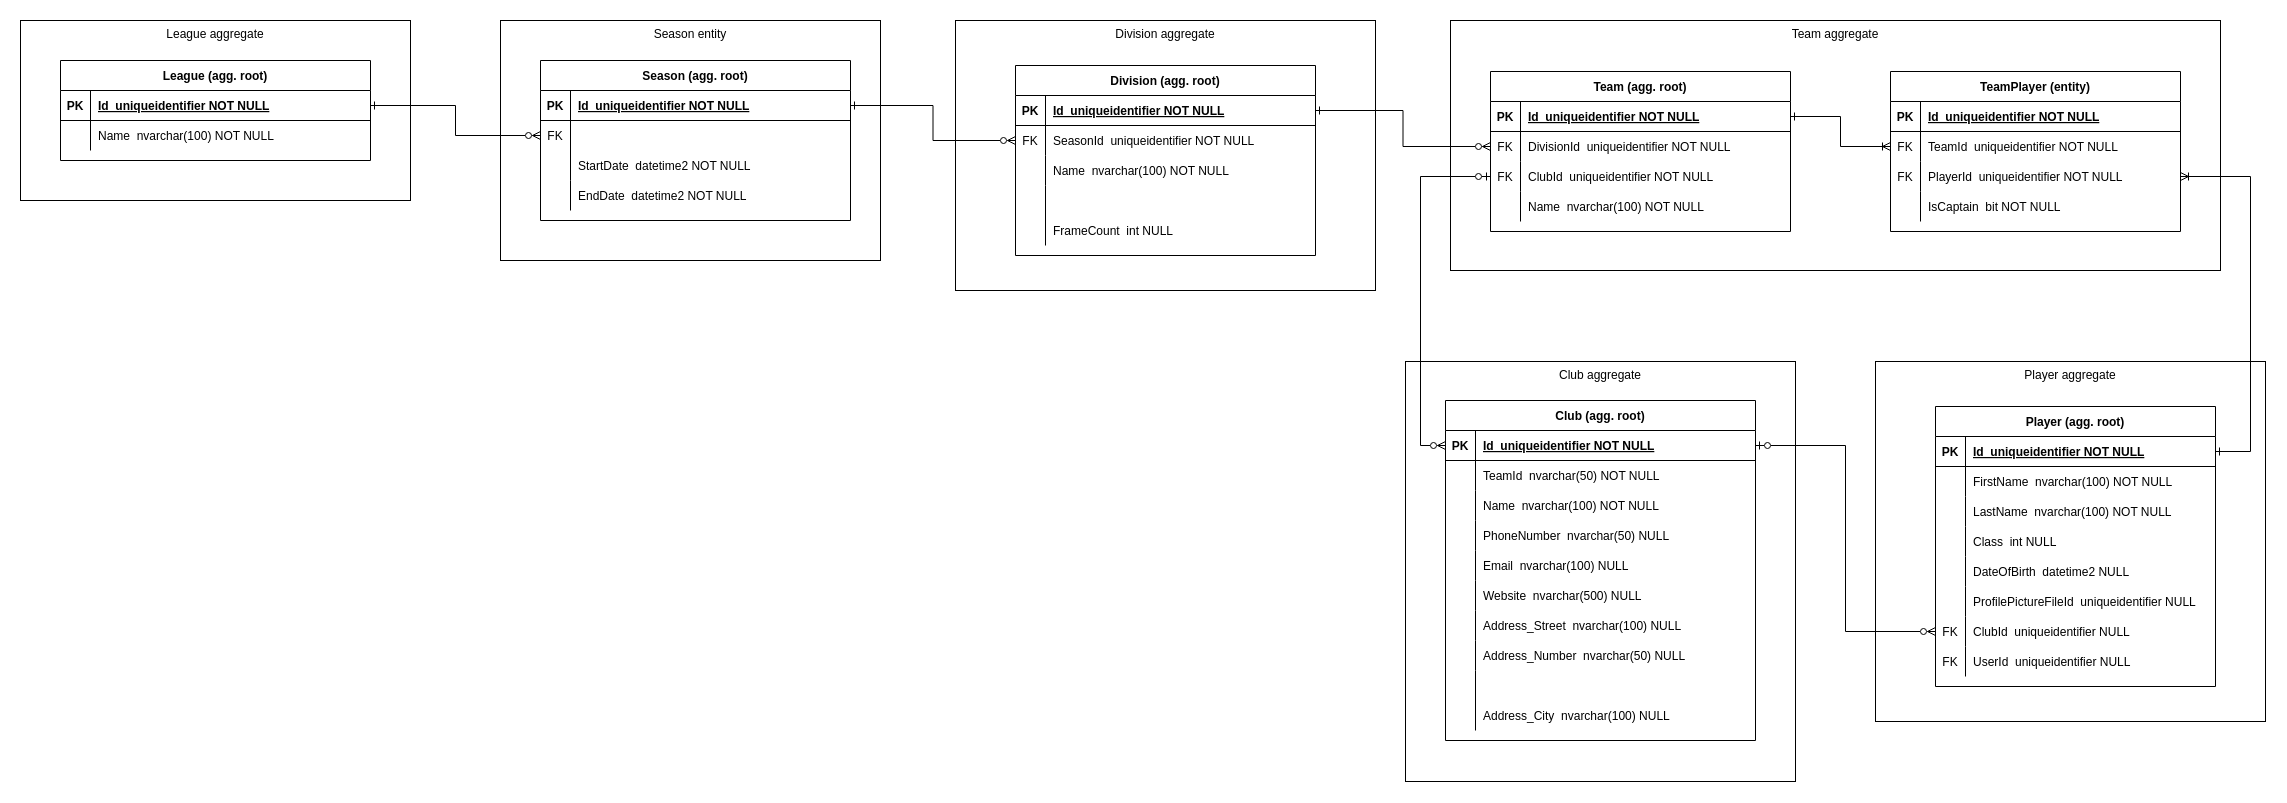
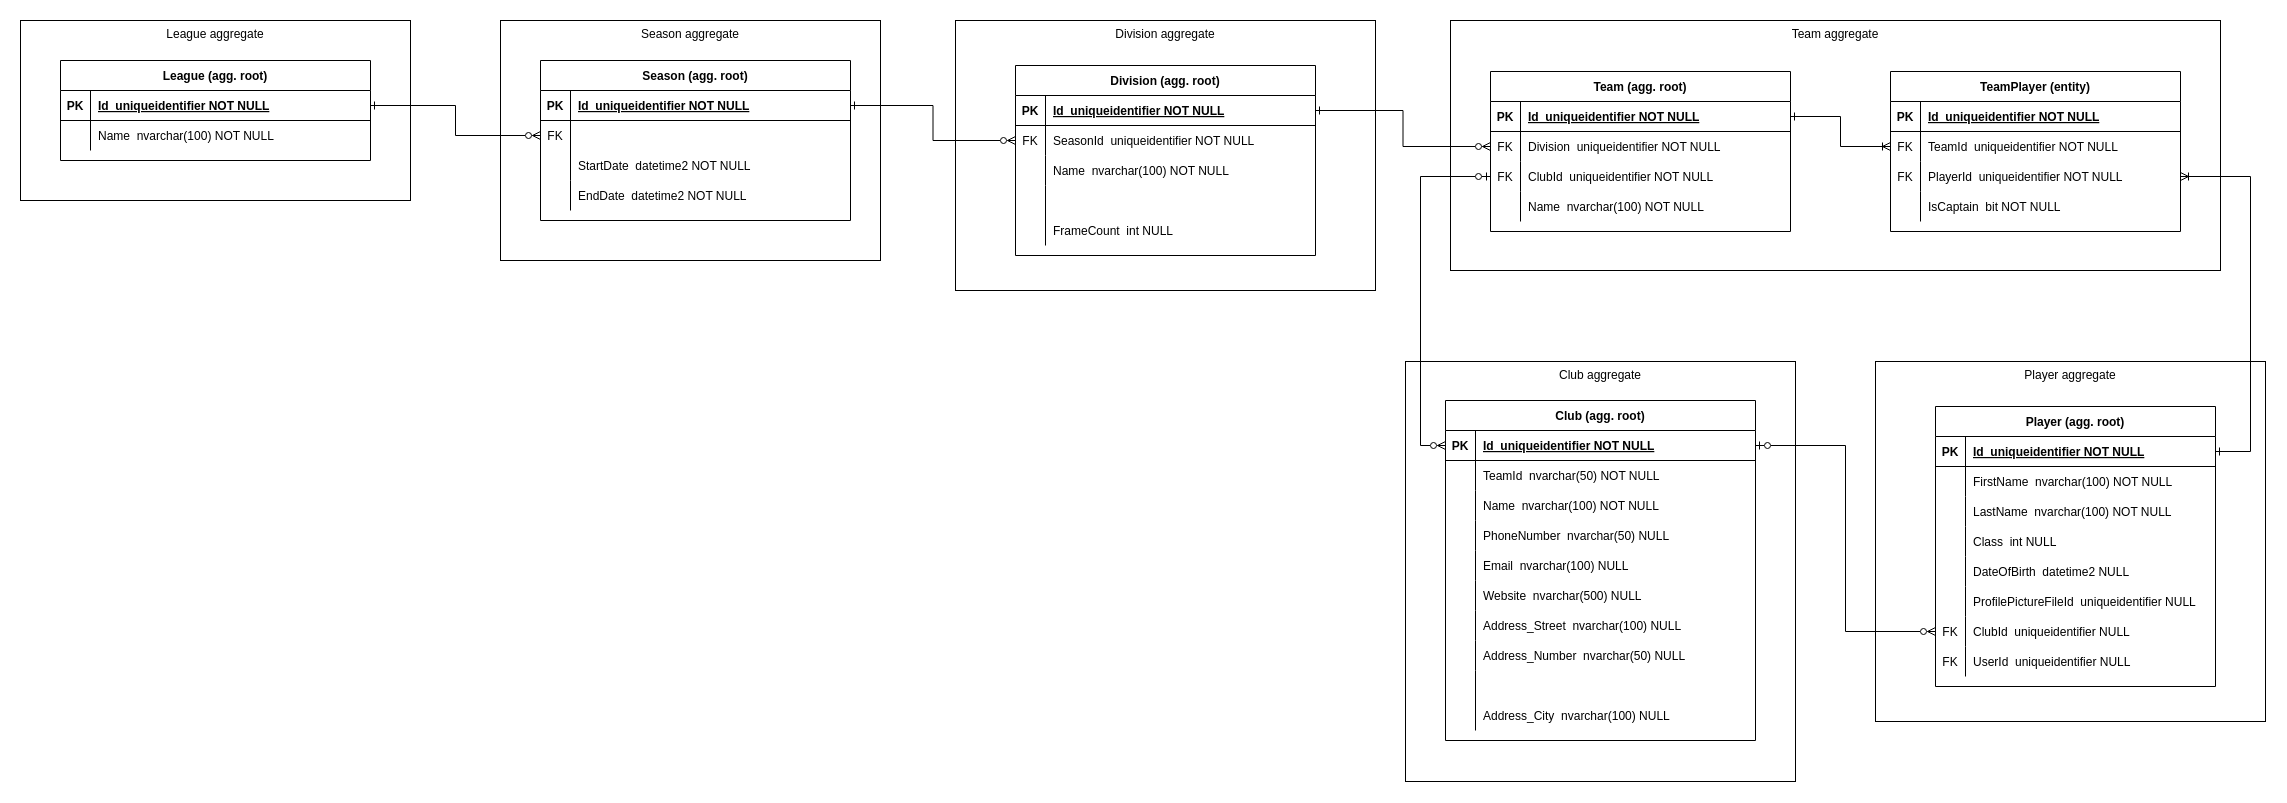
(691, 35) -> (691, 35)
(1637, 147) -> (1630, 147)
